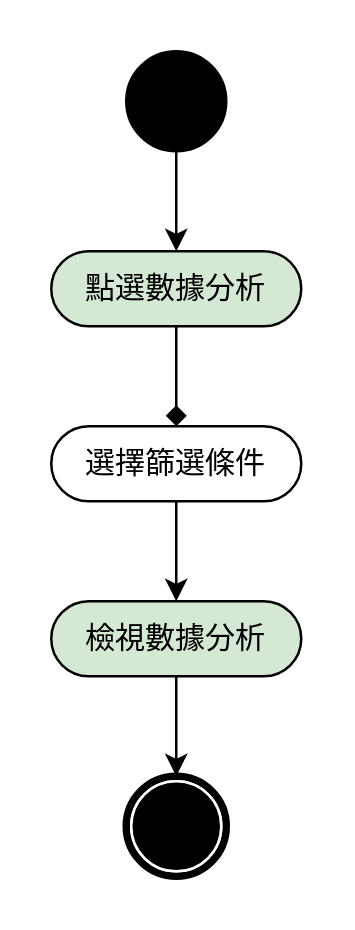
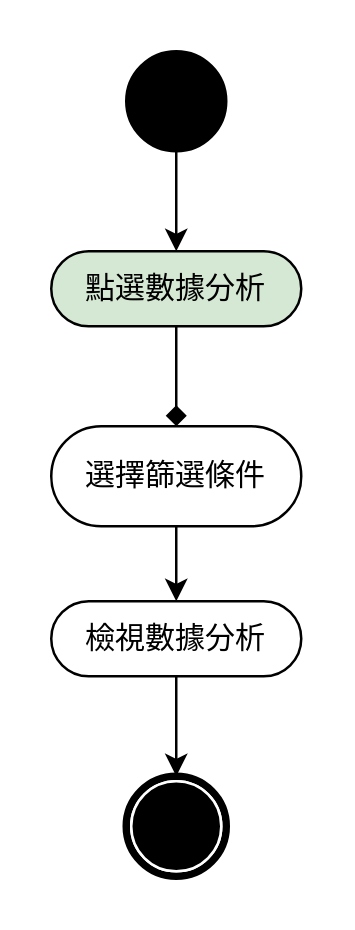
(176, 464) -> (176, 476)
(176, 639) -> (176, 639)
